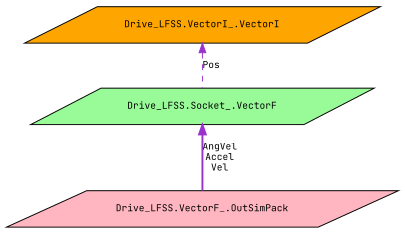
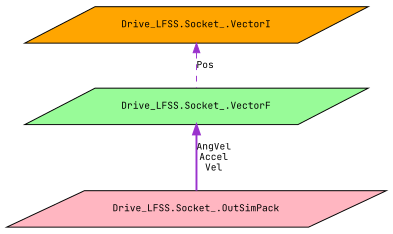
(202, 25) -> (196, 25)
(202, 209) -> (196, 209)
